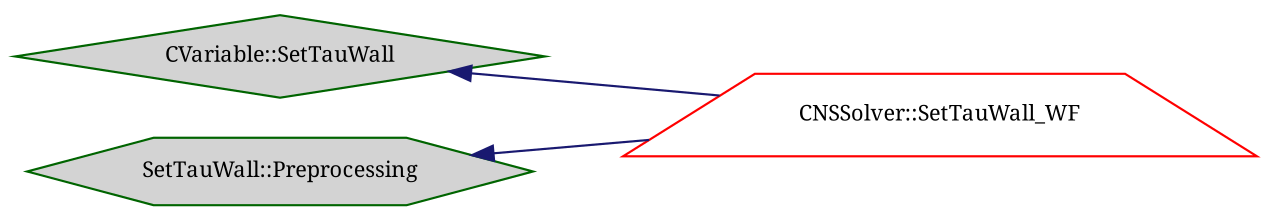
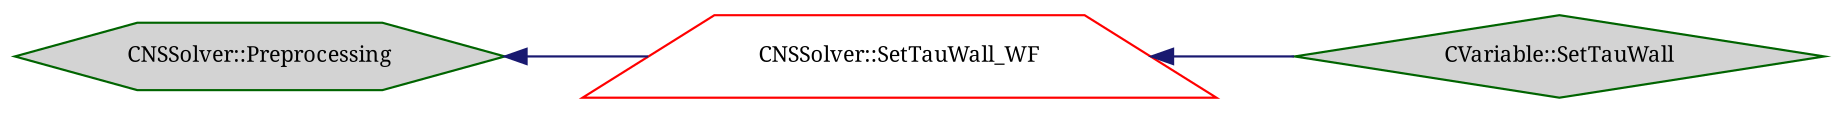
(596, 84) -> (1234, 56)
(280, 171) -> (260, 56)
